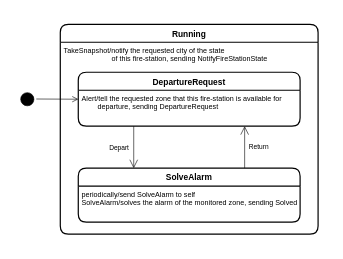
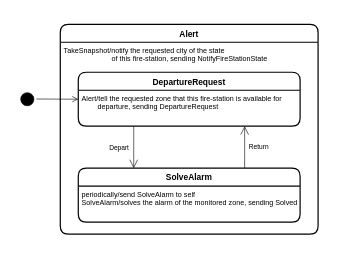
(189, 34) -> (189, 34)
